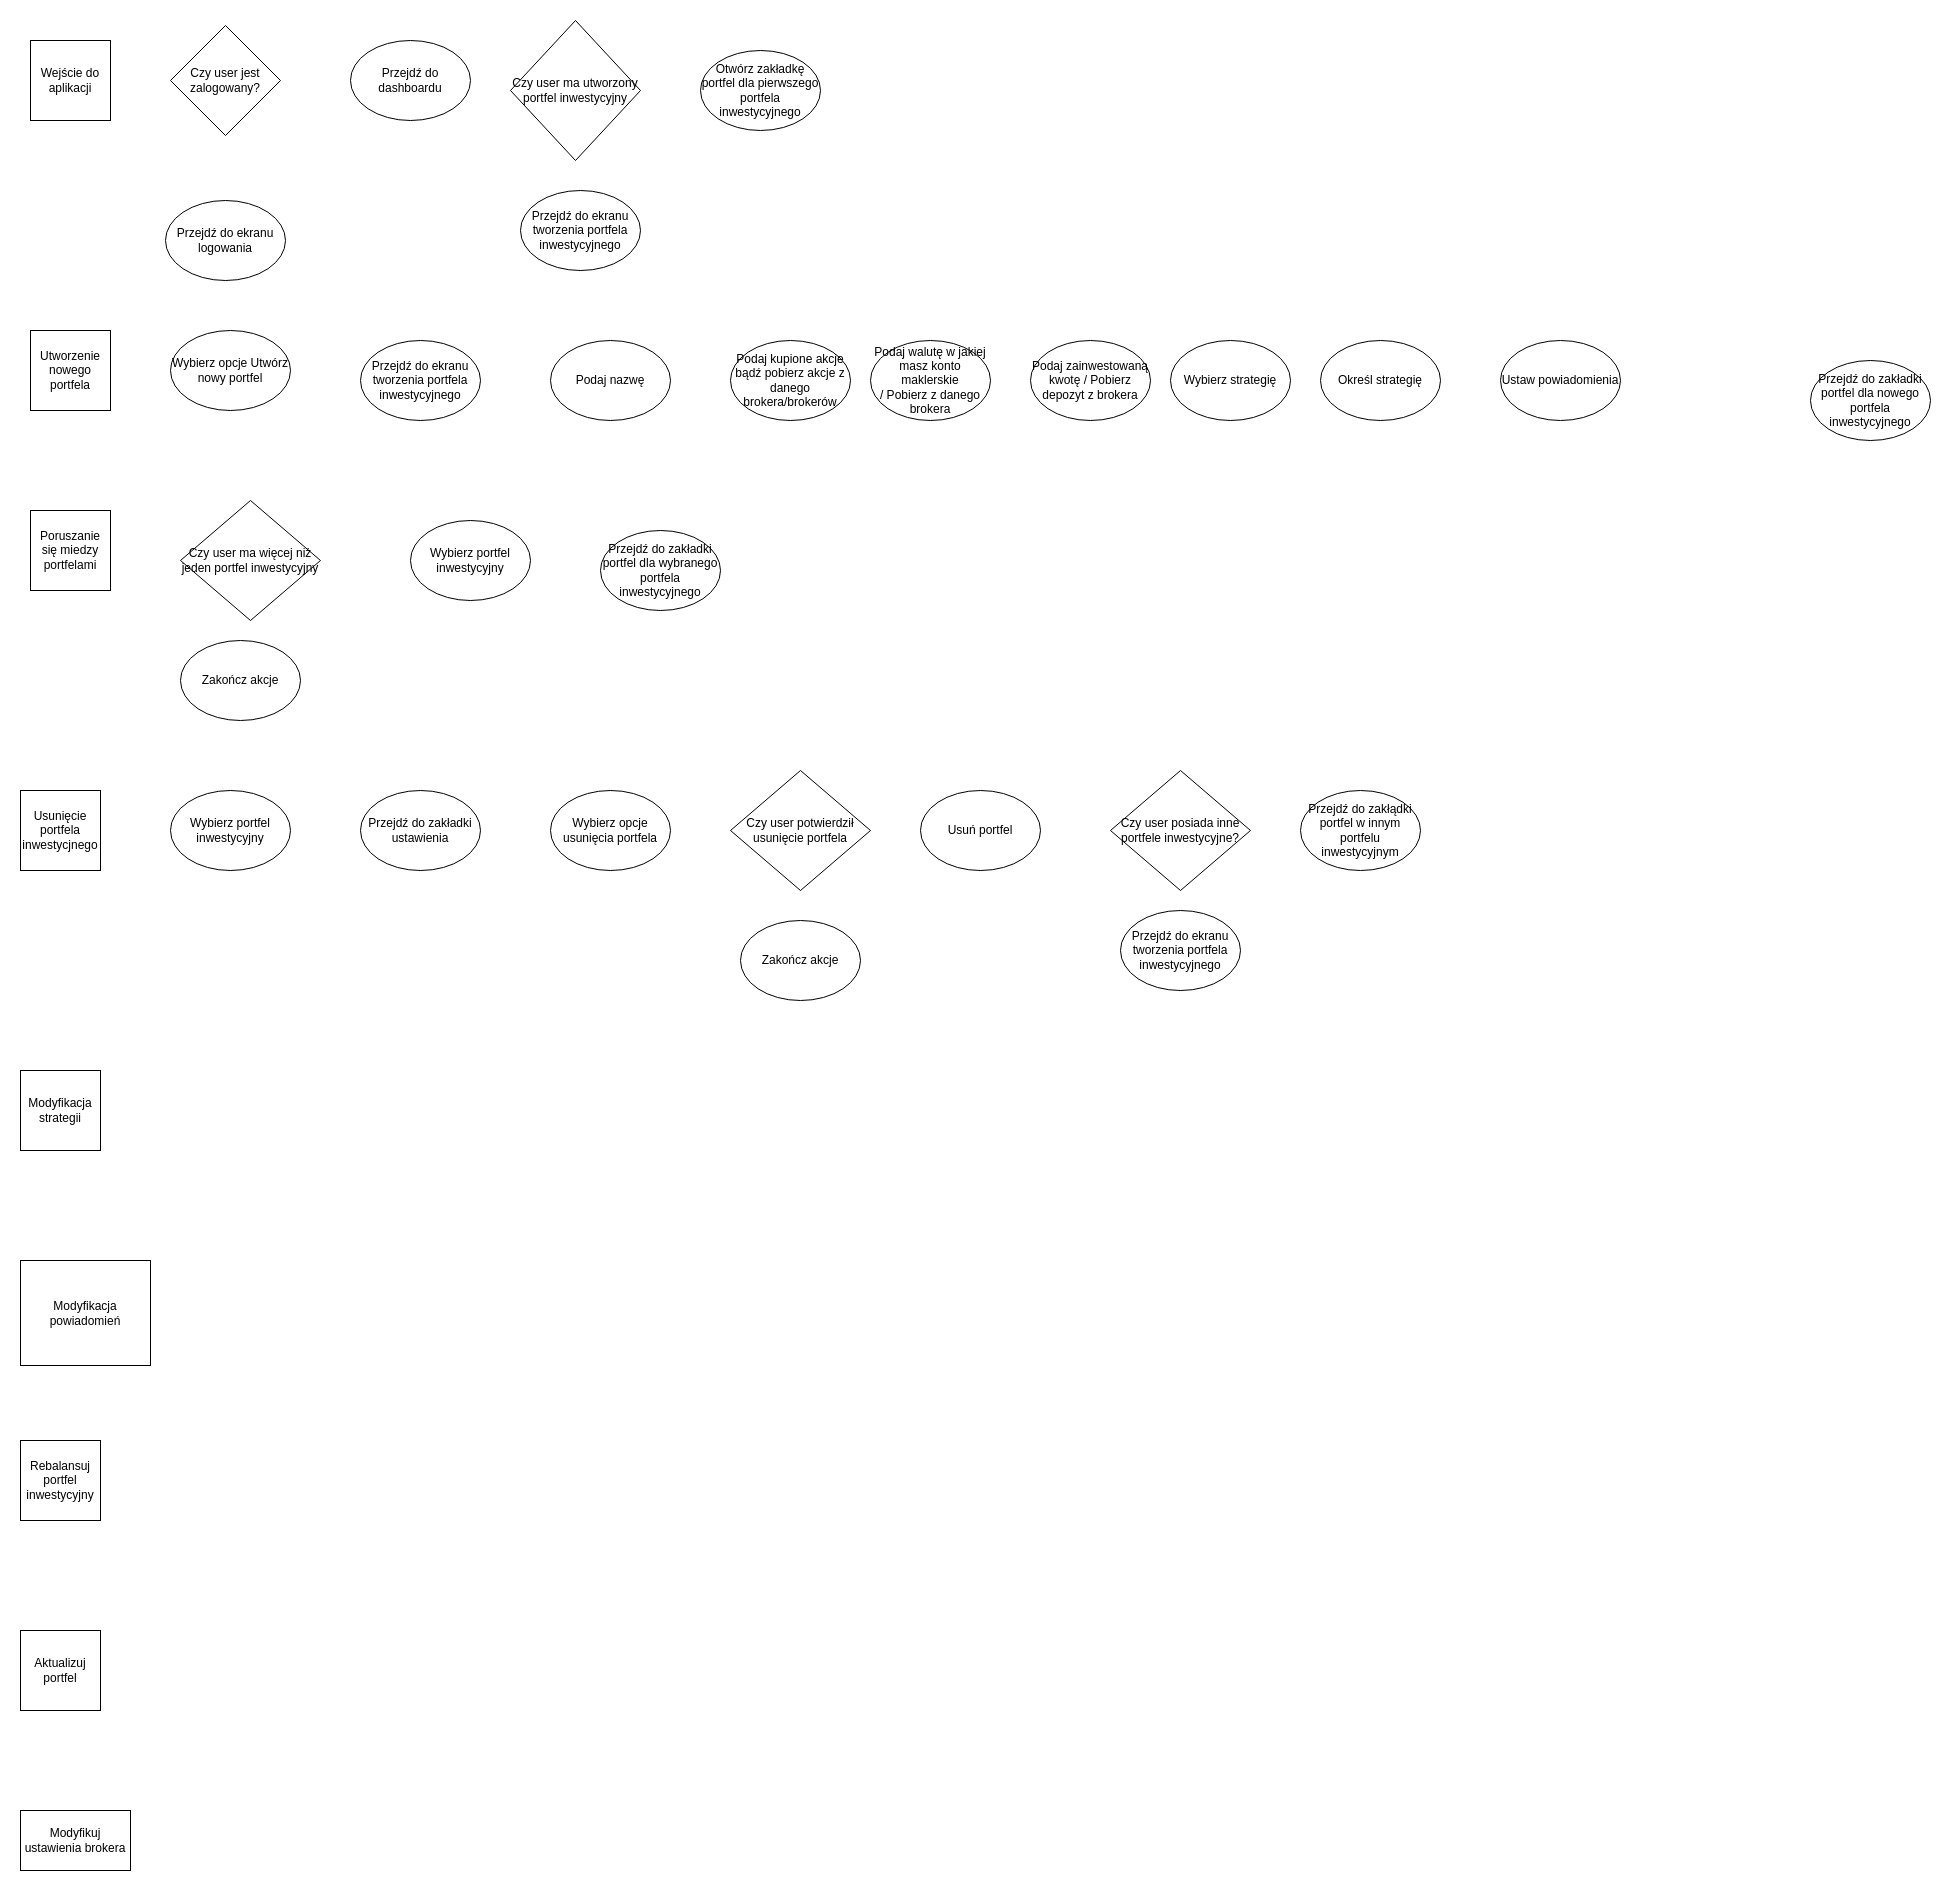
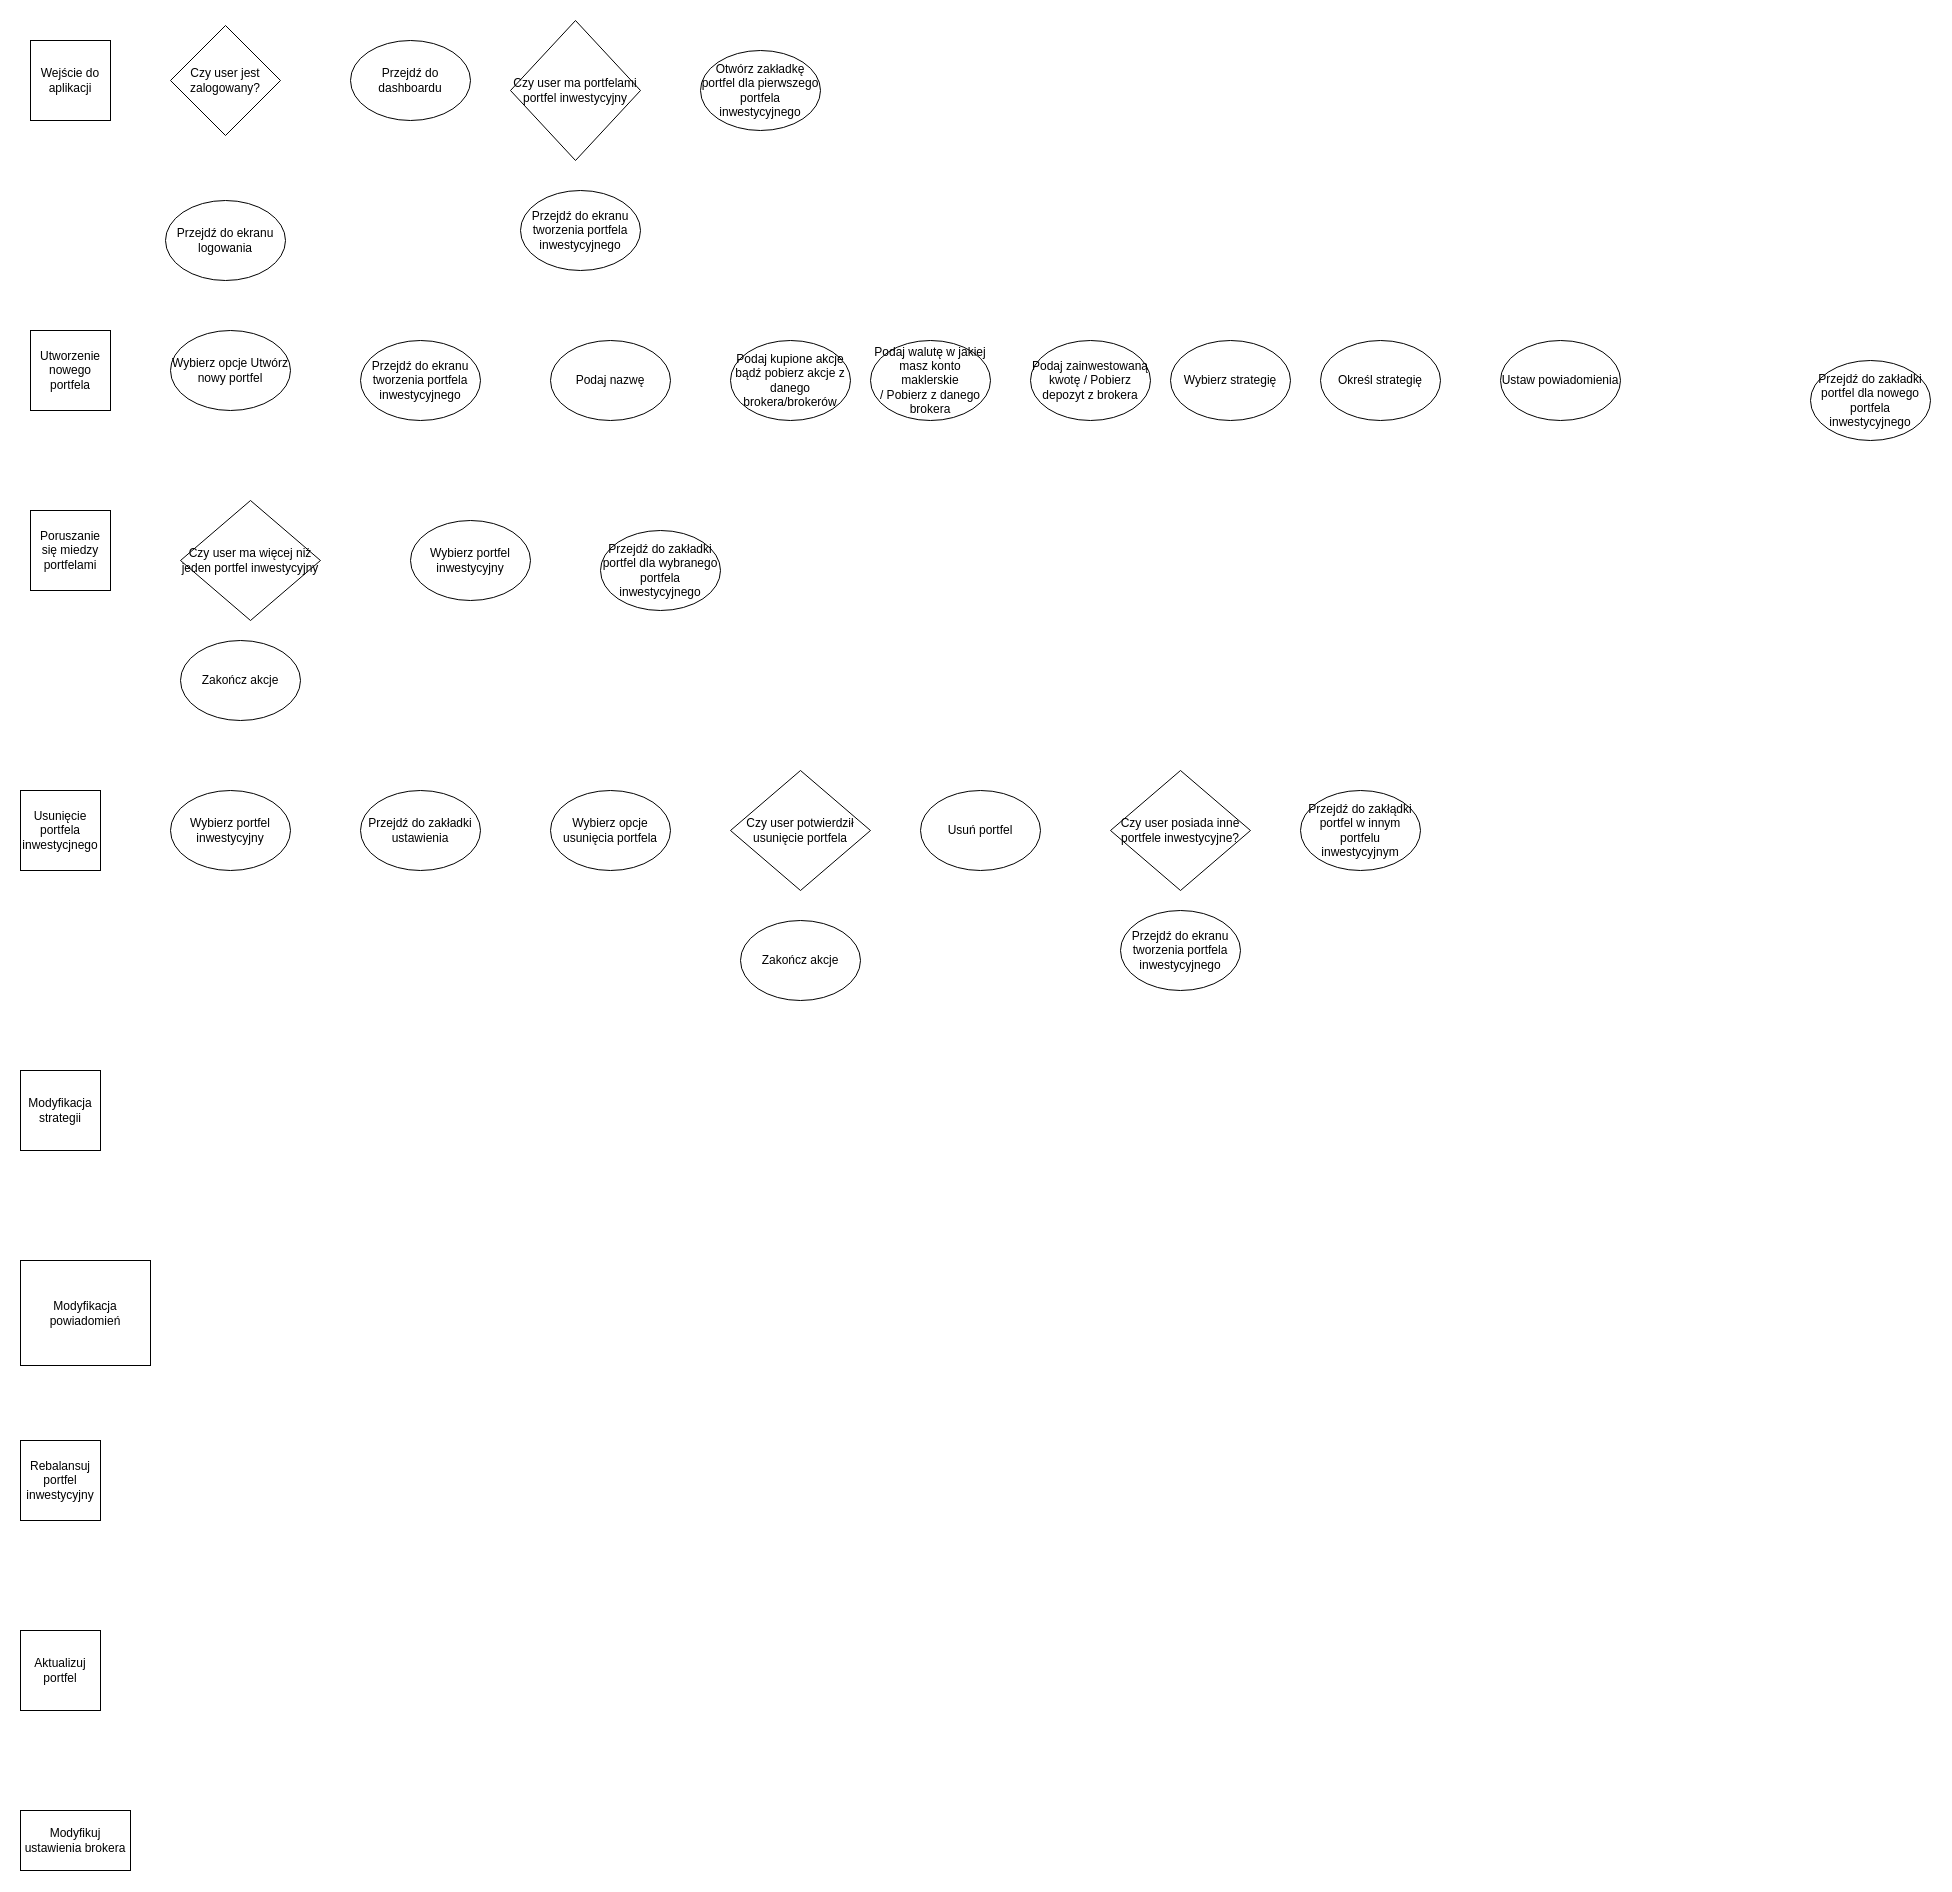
(576, 91) -> (576, 91)
